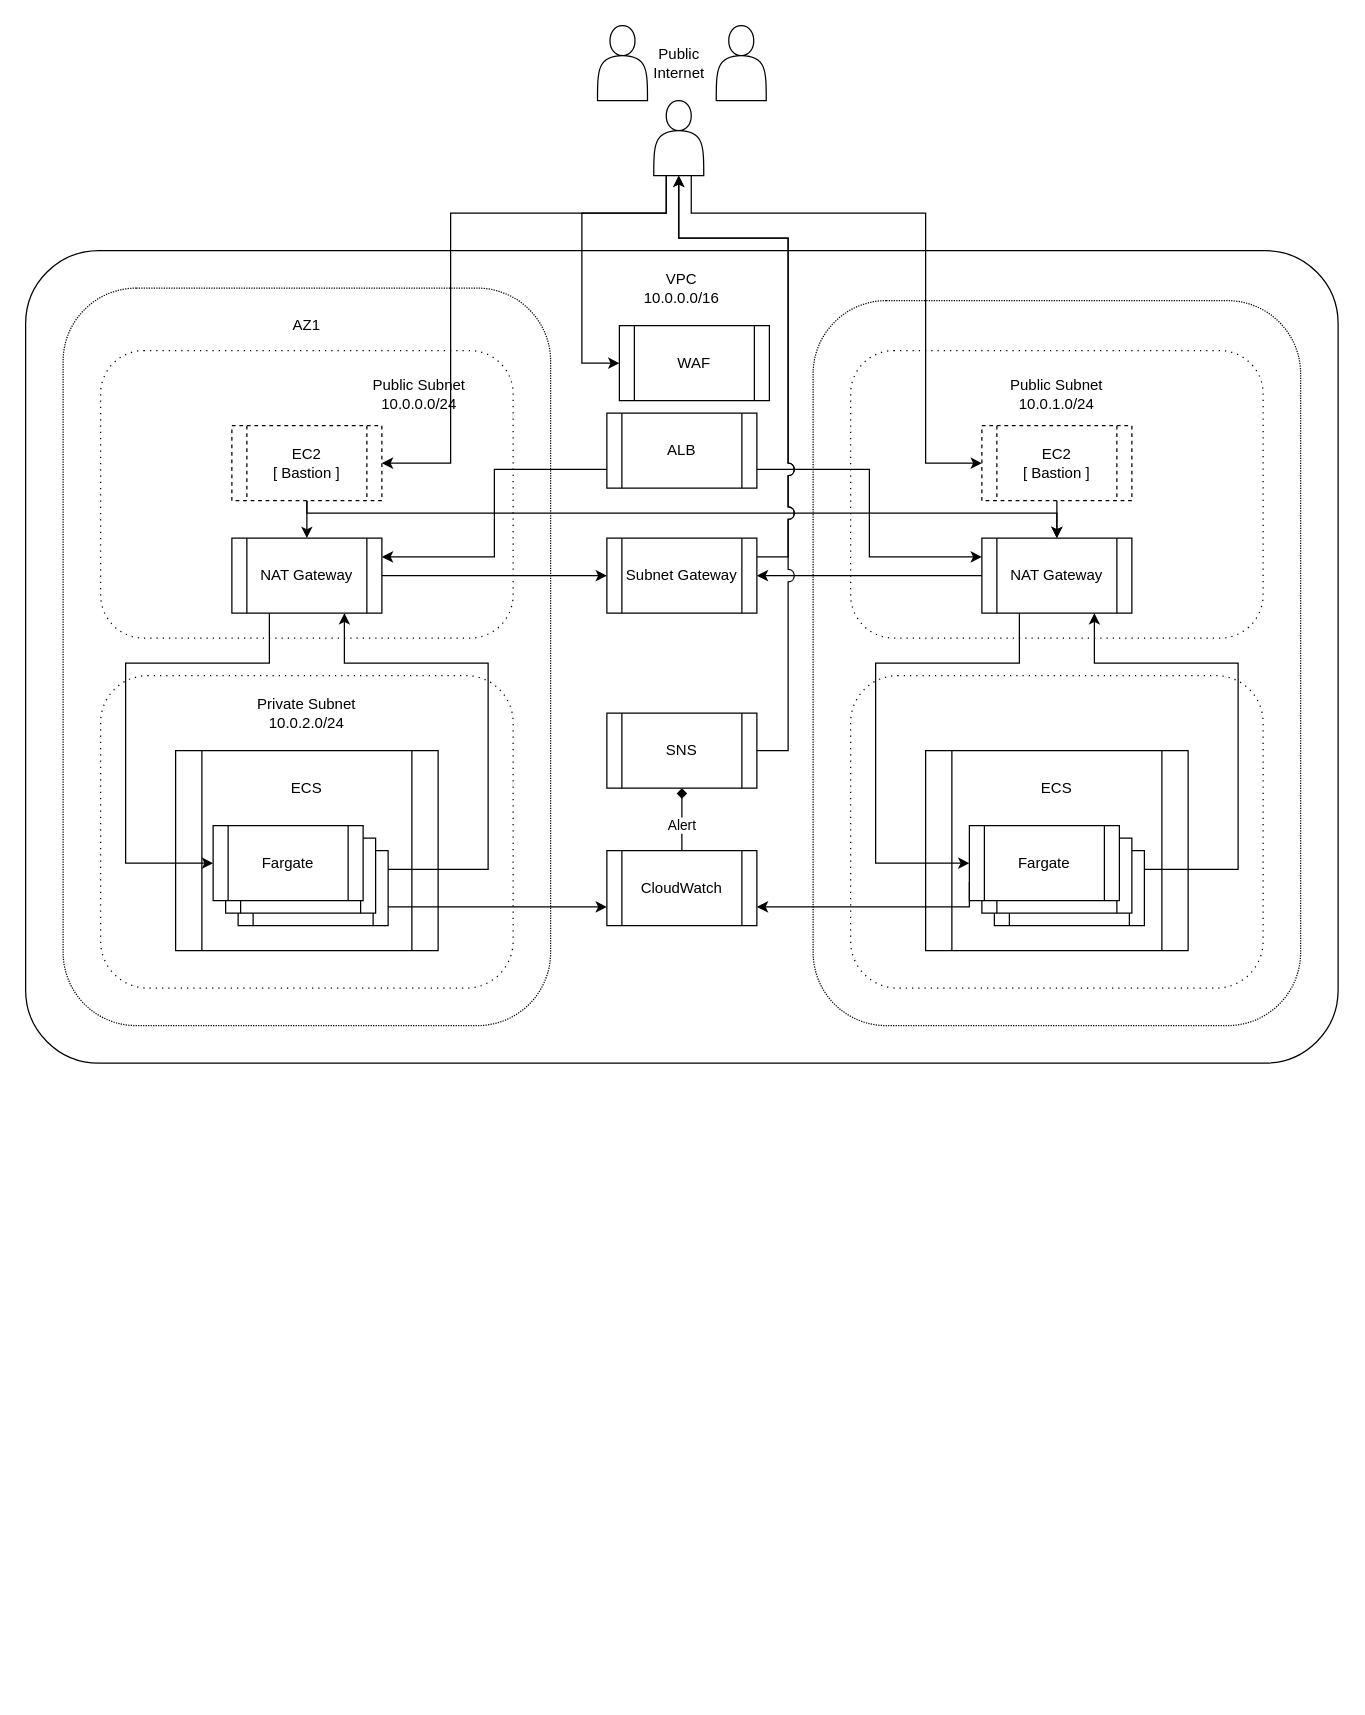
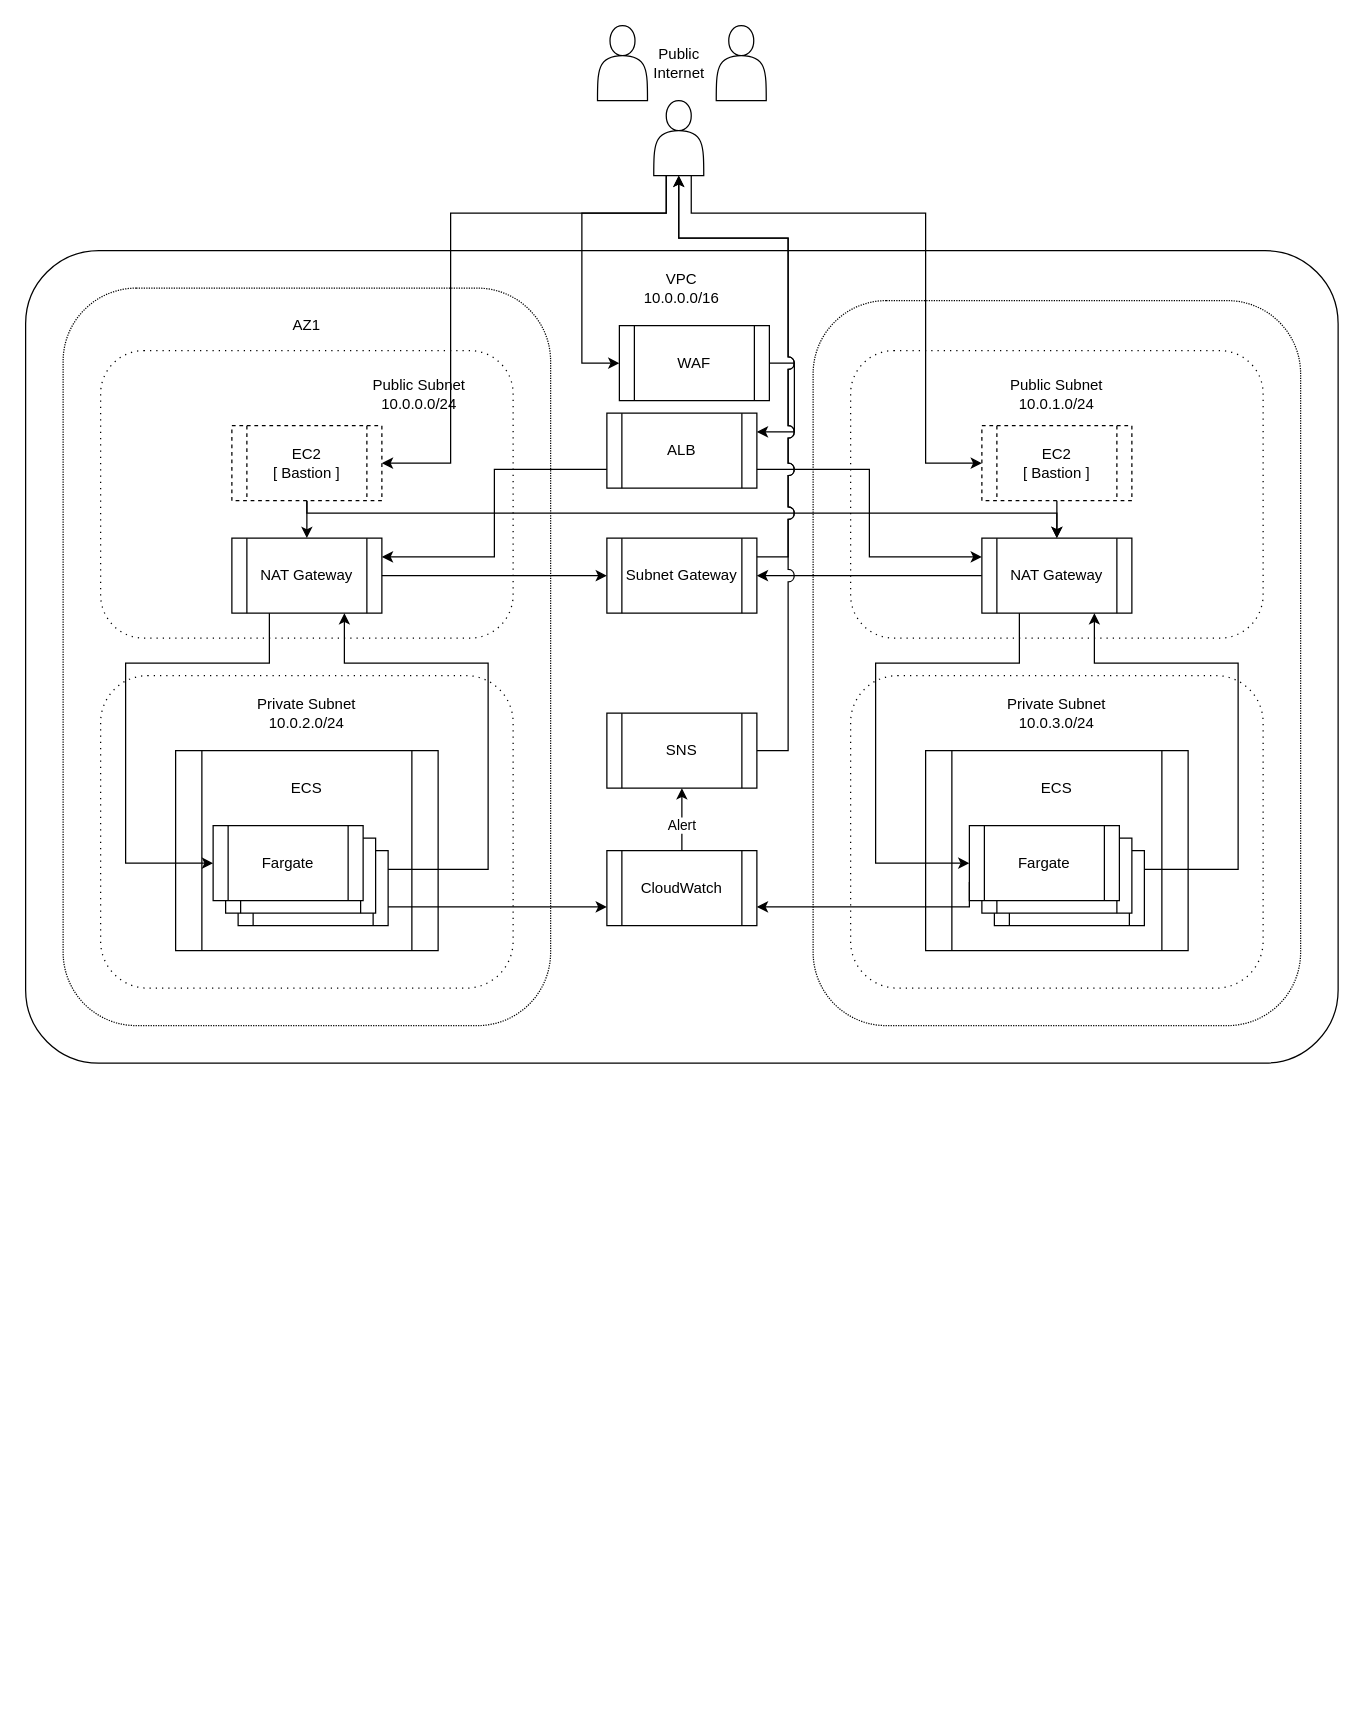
none -> (794, 396)
none -> (1057, 713)
(682, 799) -> (682, 798)
